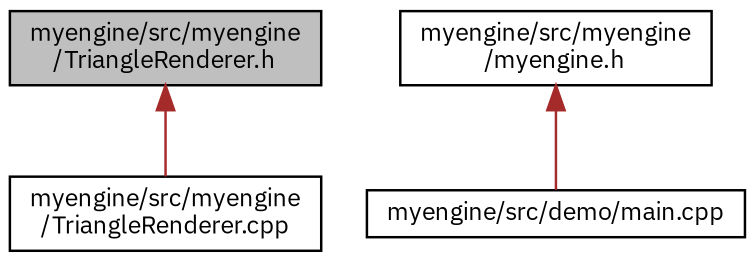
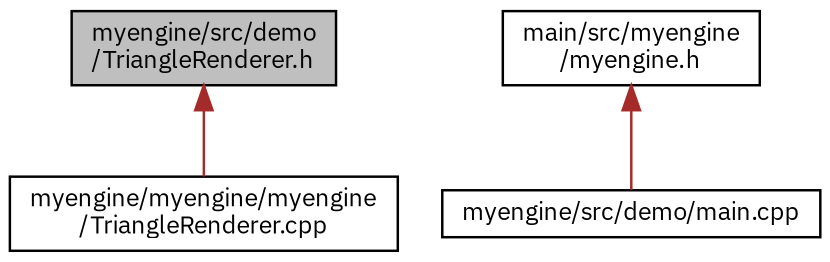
(166, 48) -> (204, 48)
(556, 48) -> (631, 48)
(166, 214) -> (204, 214)
